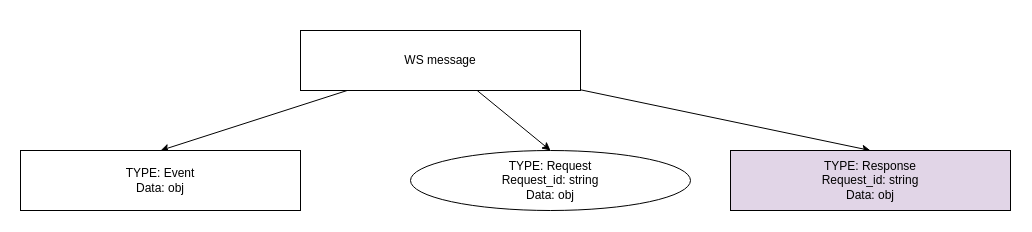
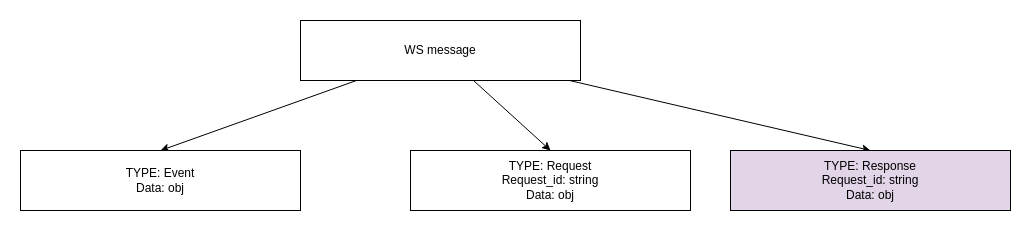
(441, 61) -> (441, 51)
(551, 181) -> (551, 181)
